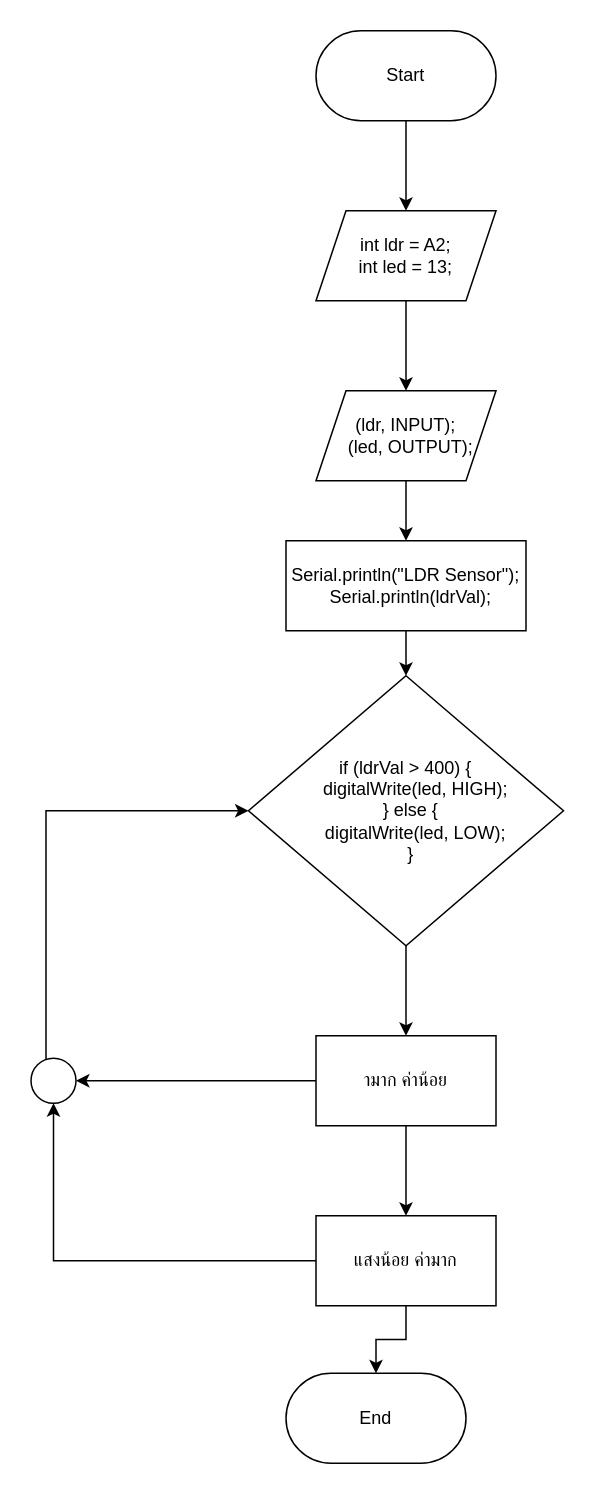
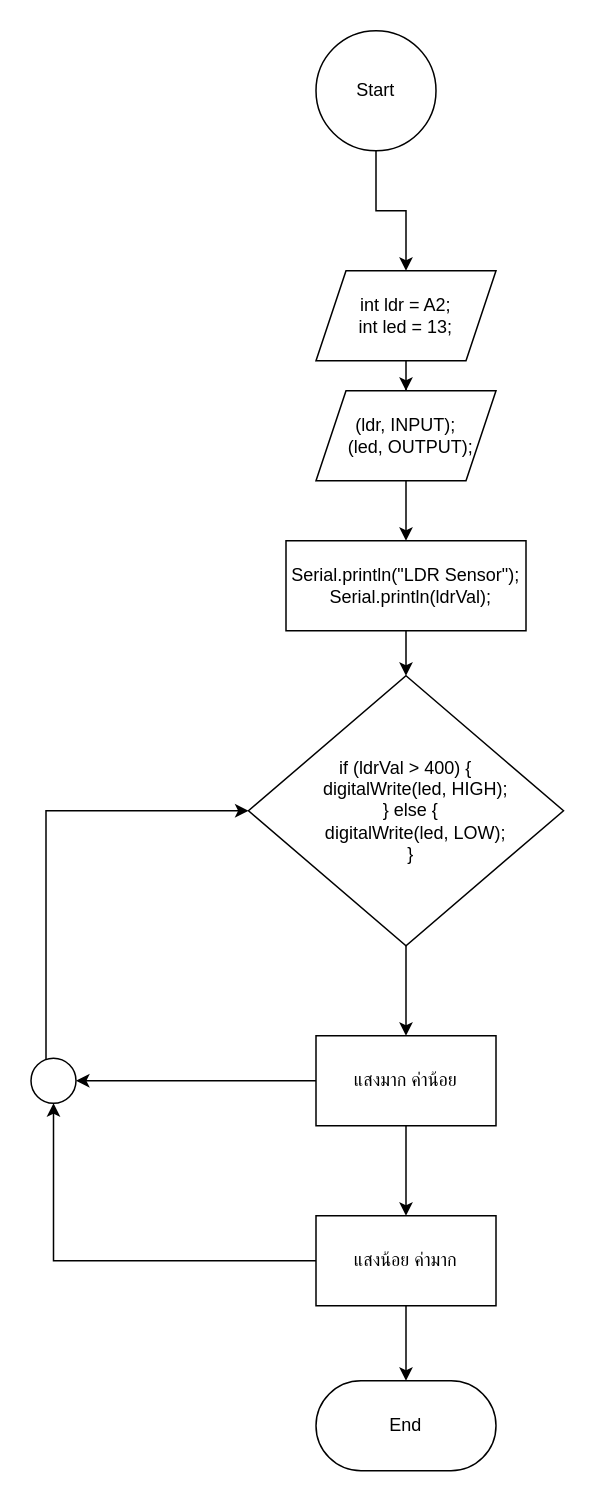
(406, 76) -> (376, 91)
(406, 256) -> (406, 316)
(406, 1081) -> (406, 1081)
(376, 1418) -> (406, 1426)
